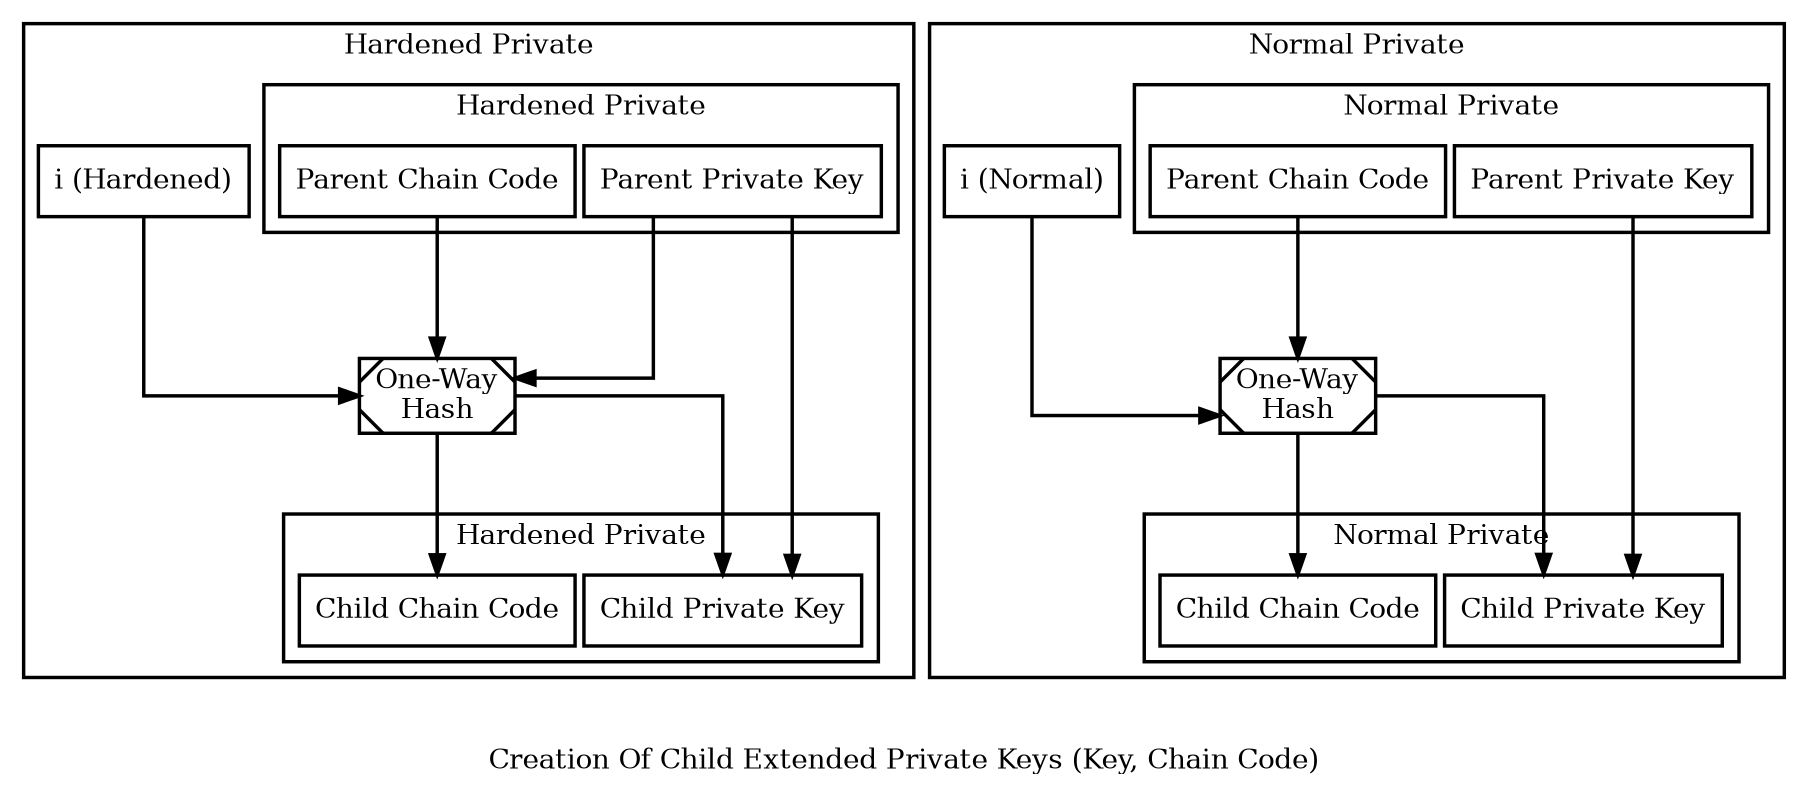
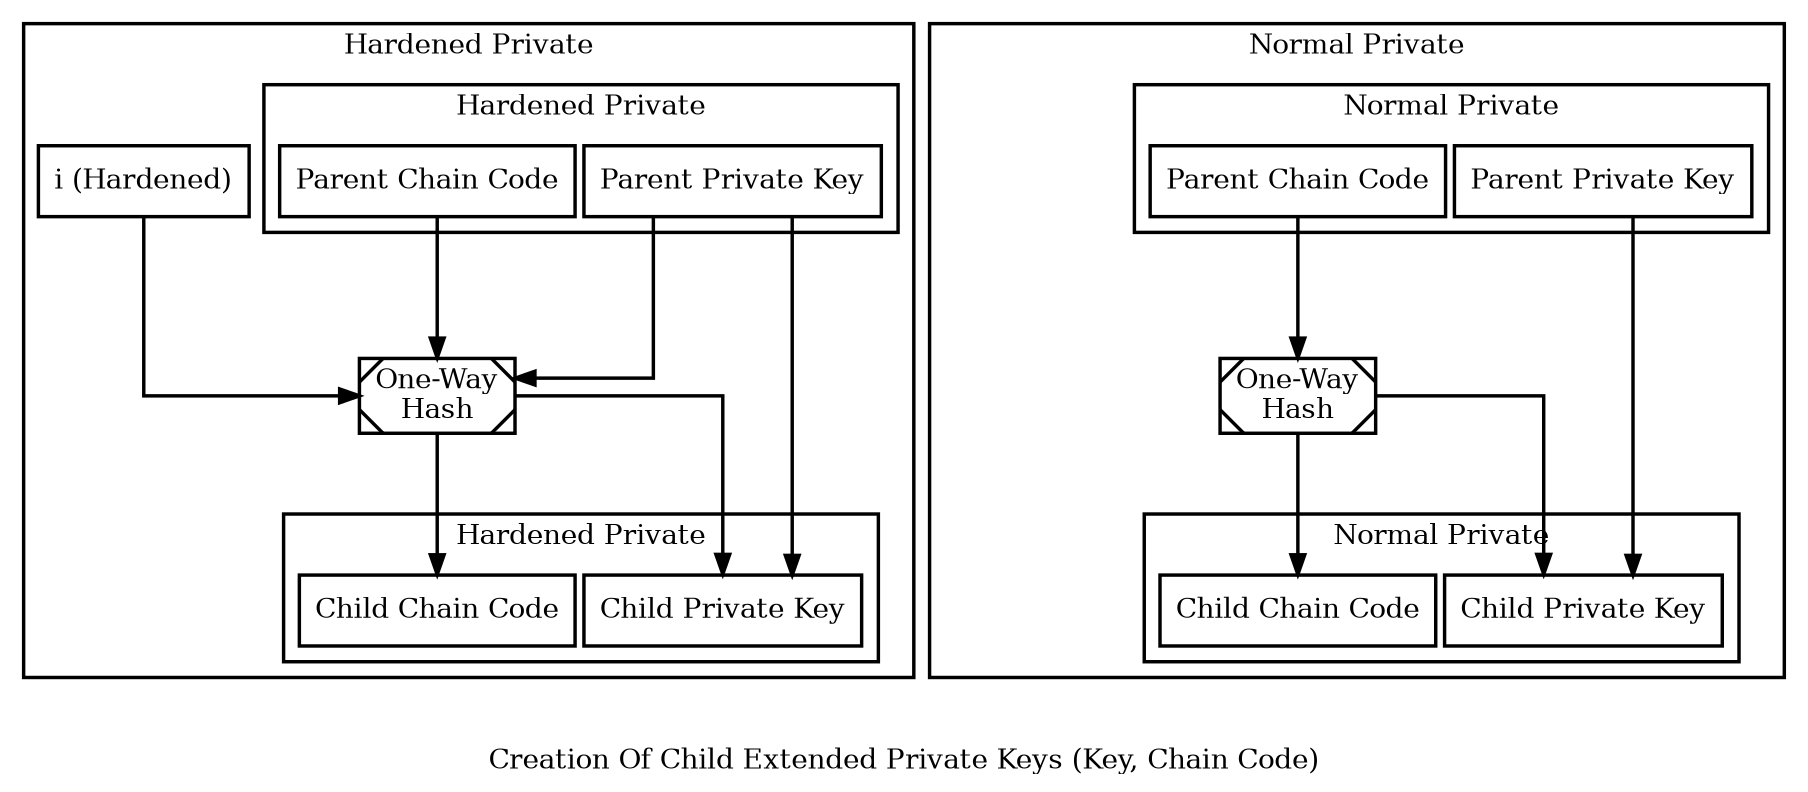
(1032, 181) -> none
